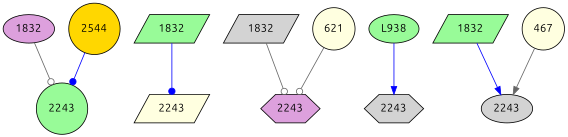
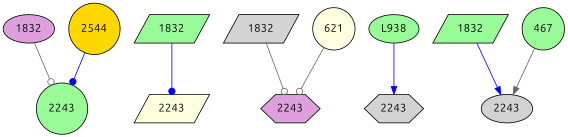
(543, 29) -> (543, 29)
